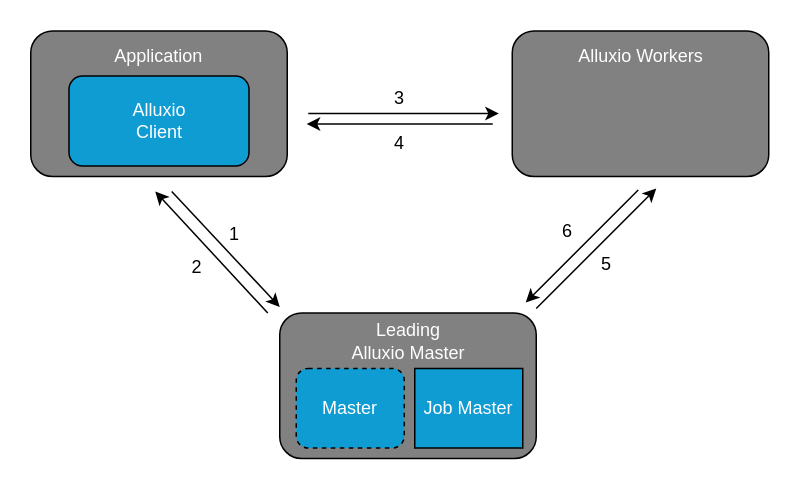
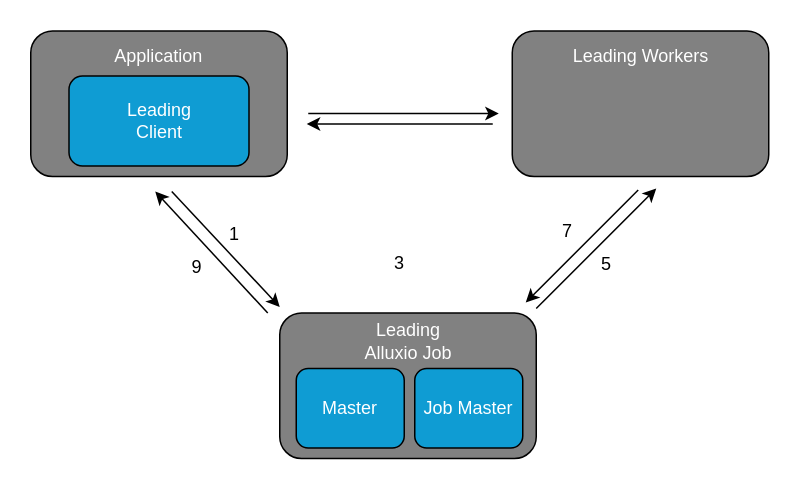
(641, 56) -> (641, 56)
(400, 98) -> (400, 263)
(160, 121) -> (160, 121)
(400, 143) -> none
(568, 232) -> (568, 232)
(197, 268) -> (197, 268)
(409, 341) -> (409, 341)
(350, 408) -> (350, 408)
(469, 408) -> (469, 408)
